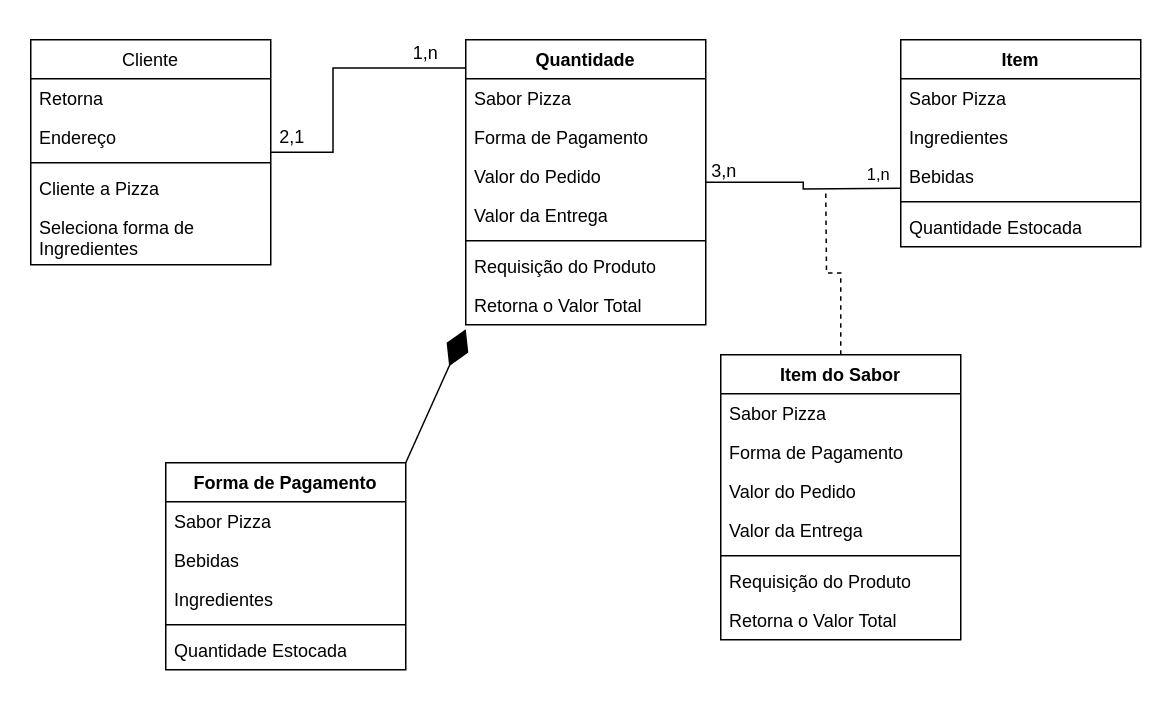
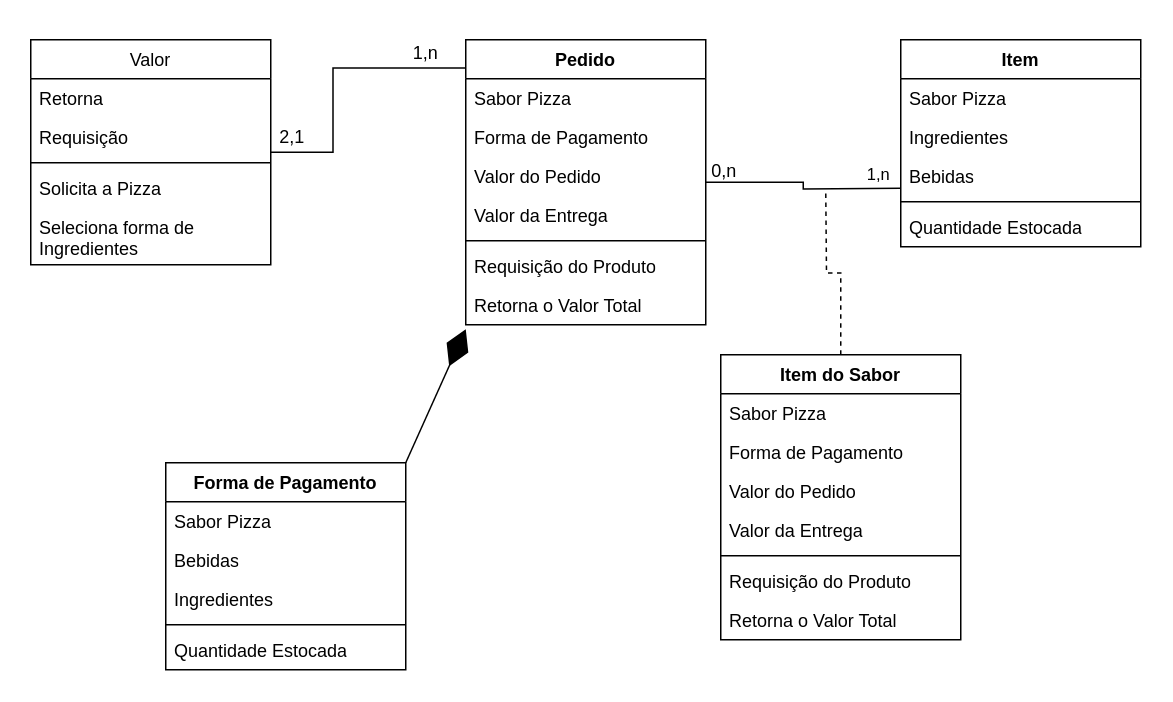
(150, 60) -> (150, 60)
(586, 61) -> (586, 61)
(79, 138) -> (85, 138)
(725, 172) -> (725, 172)
(103, 189) -> (106, 189)
